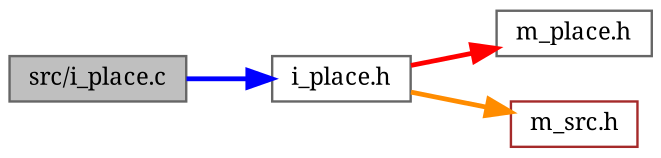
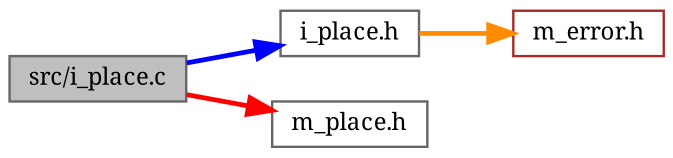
(442, 59) -> (217, 100)
(574, 124) -> (589, 33)
